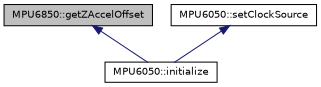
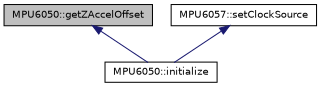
(78, 15) -> (78, 15)
(244, 15) -> (244, 15)
